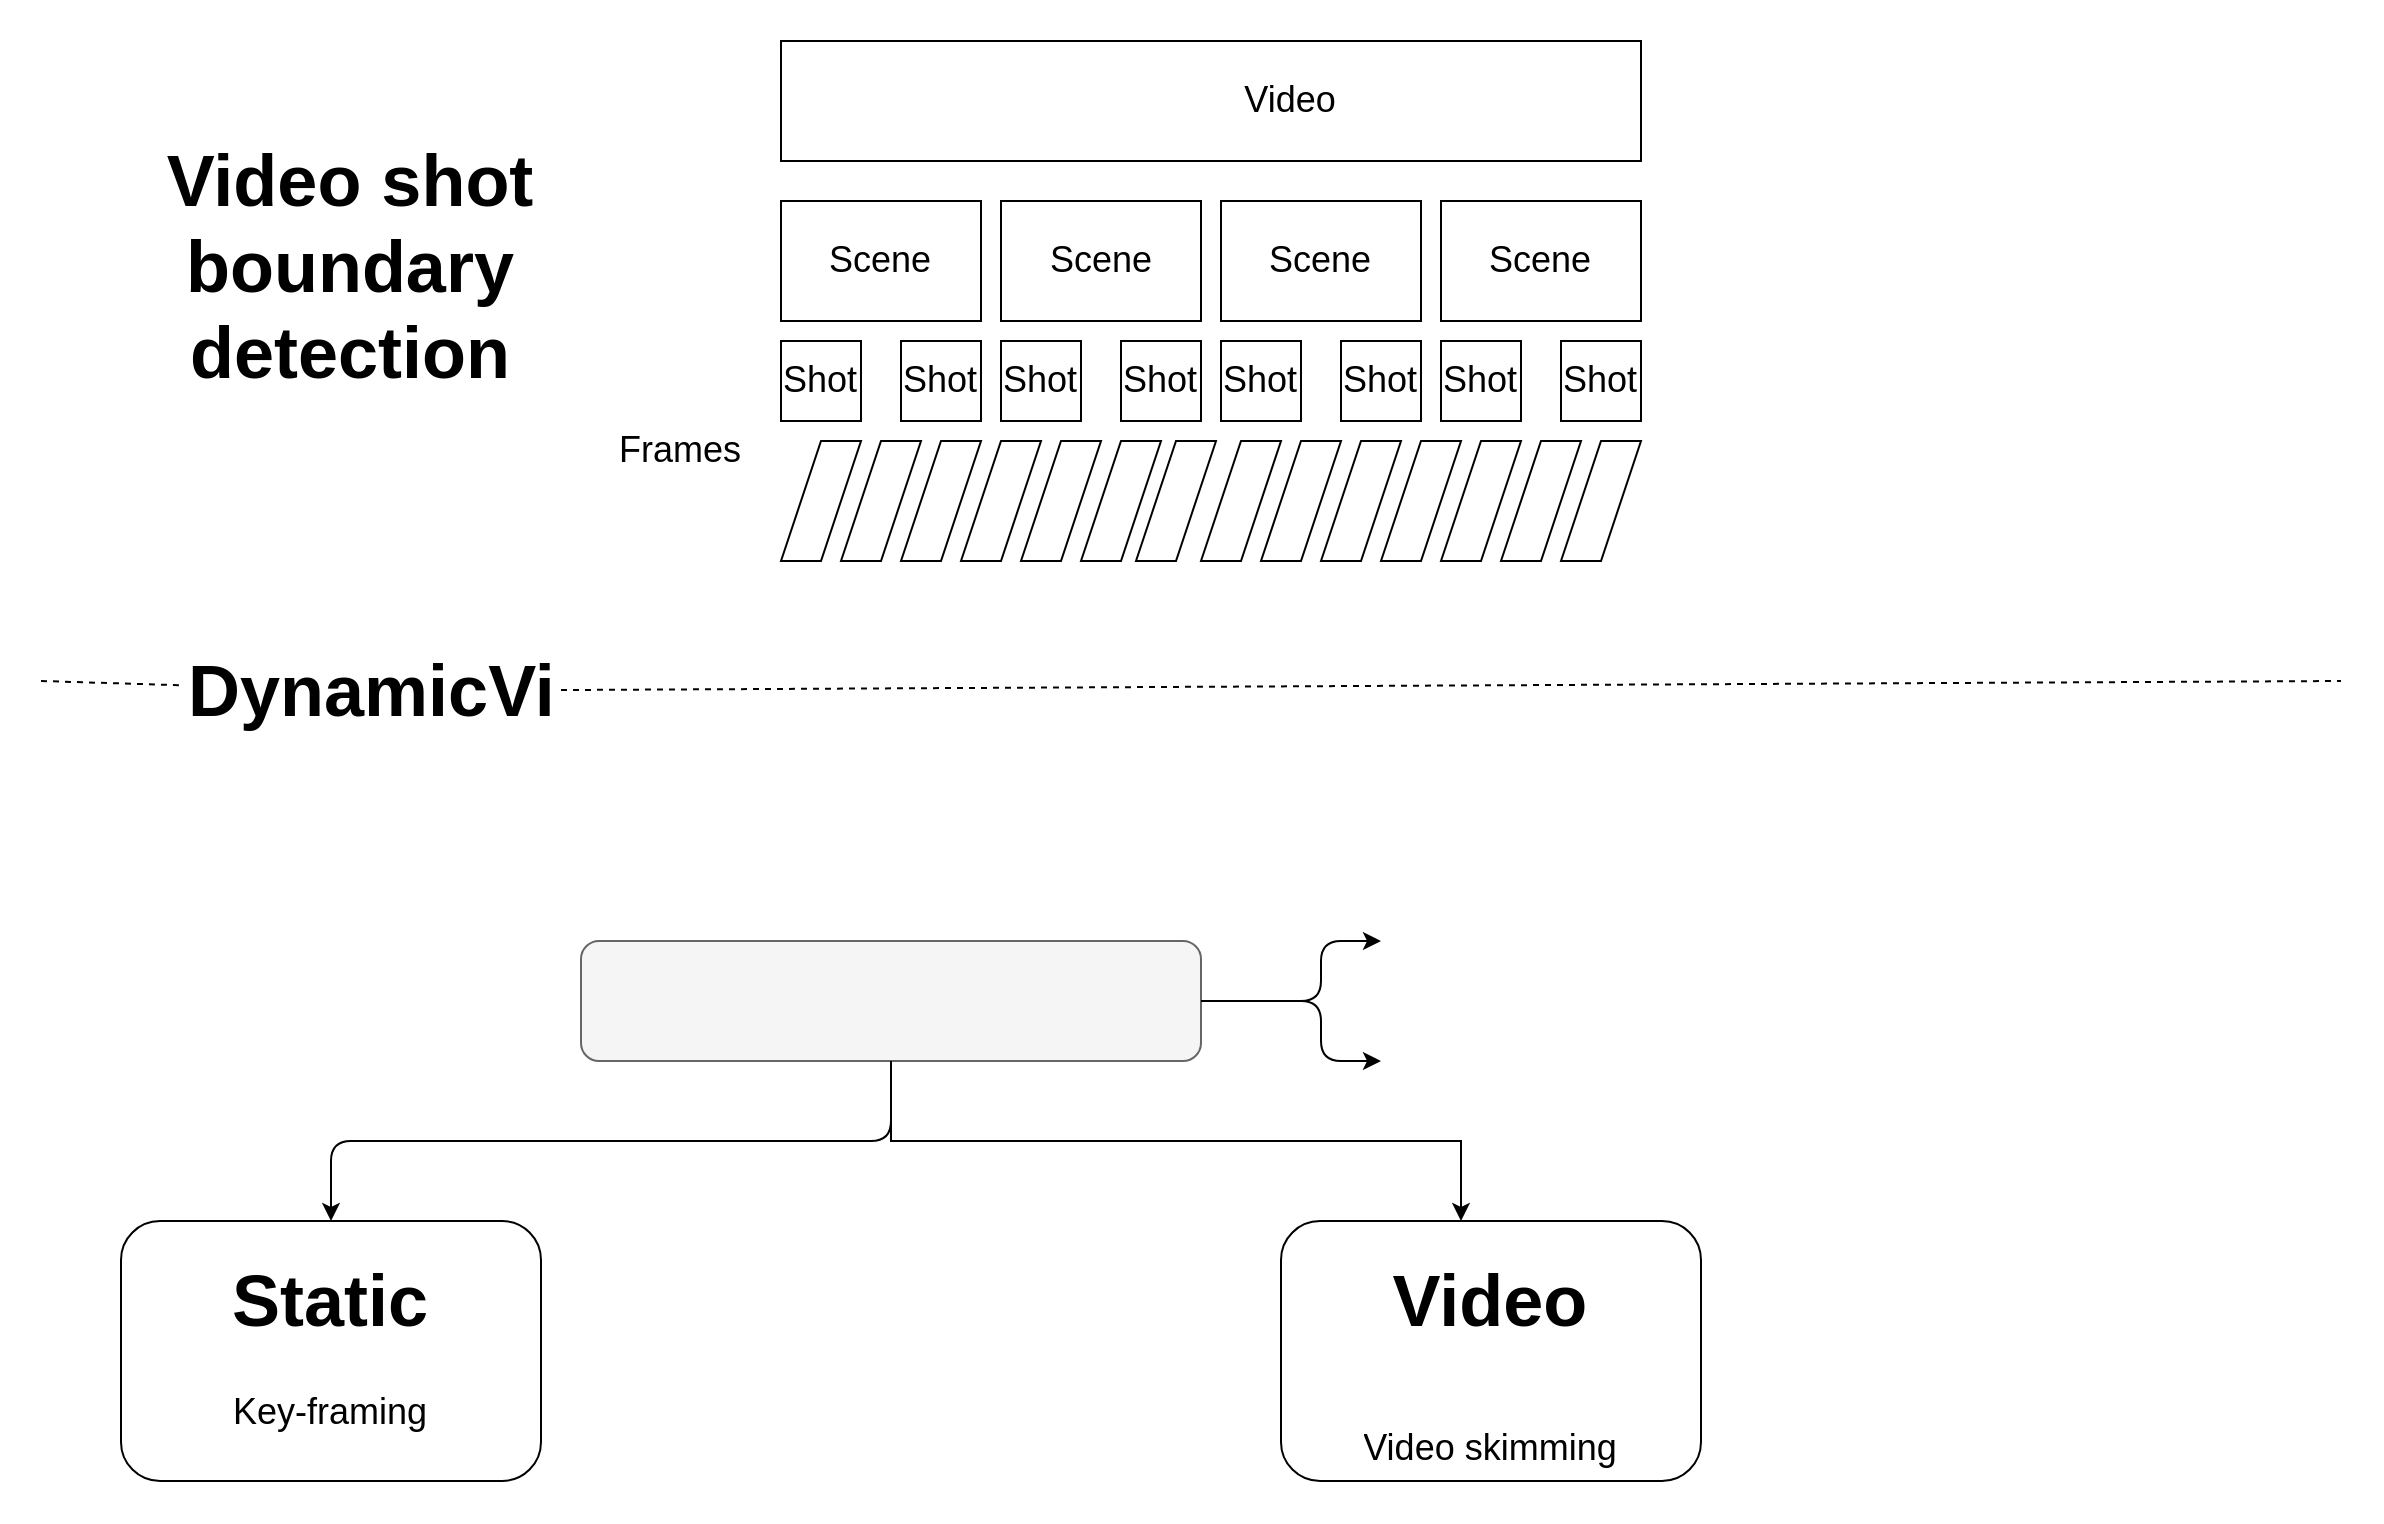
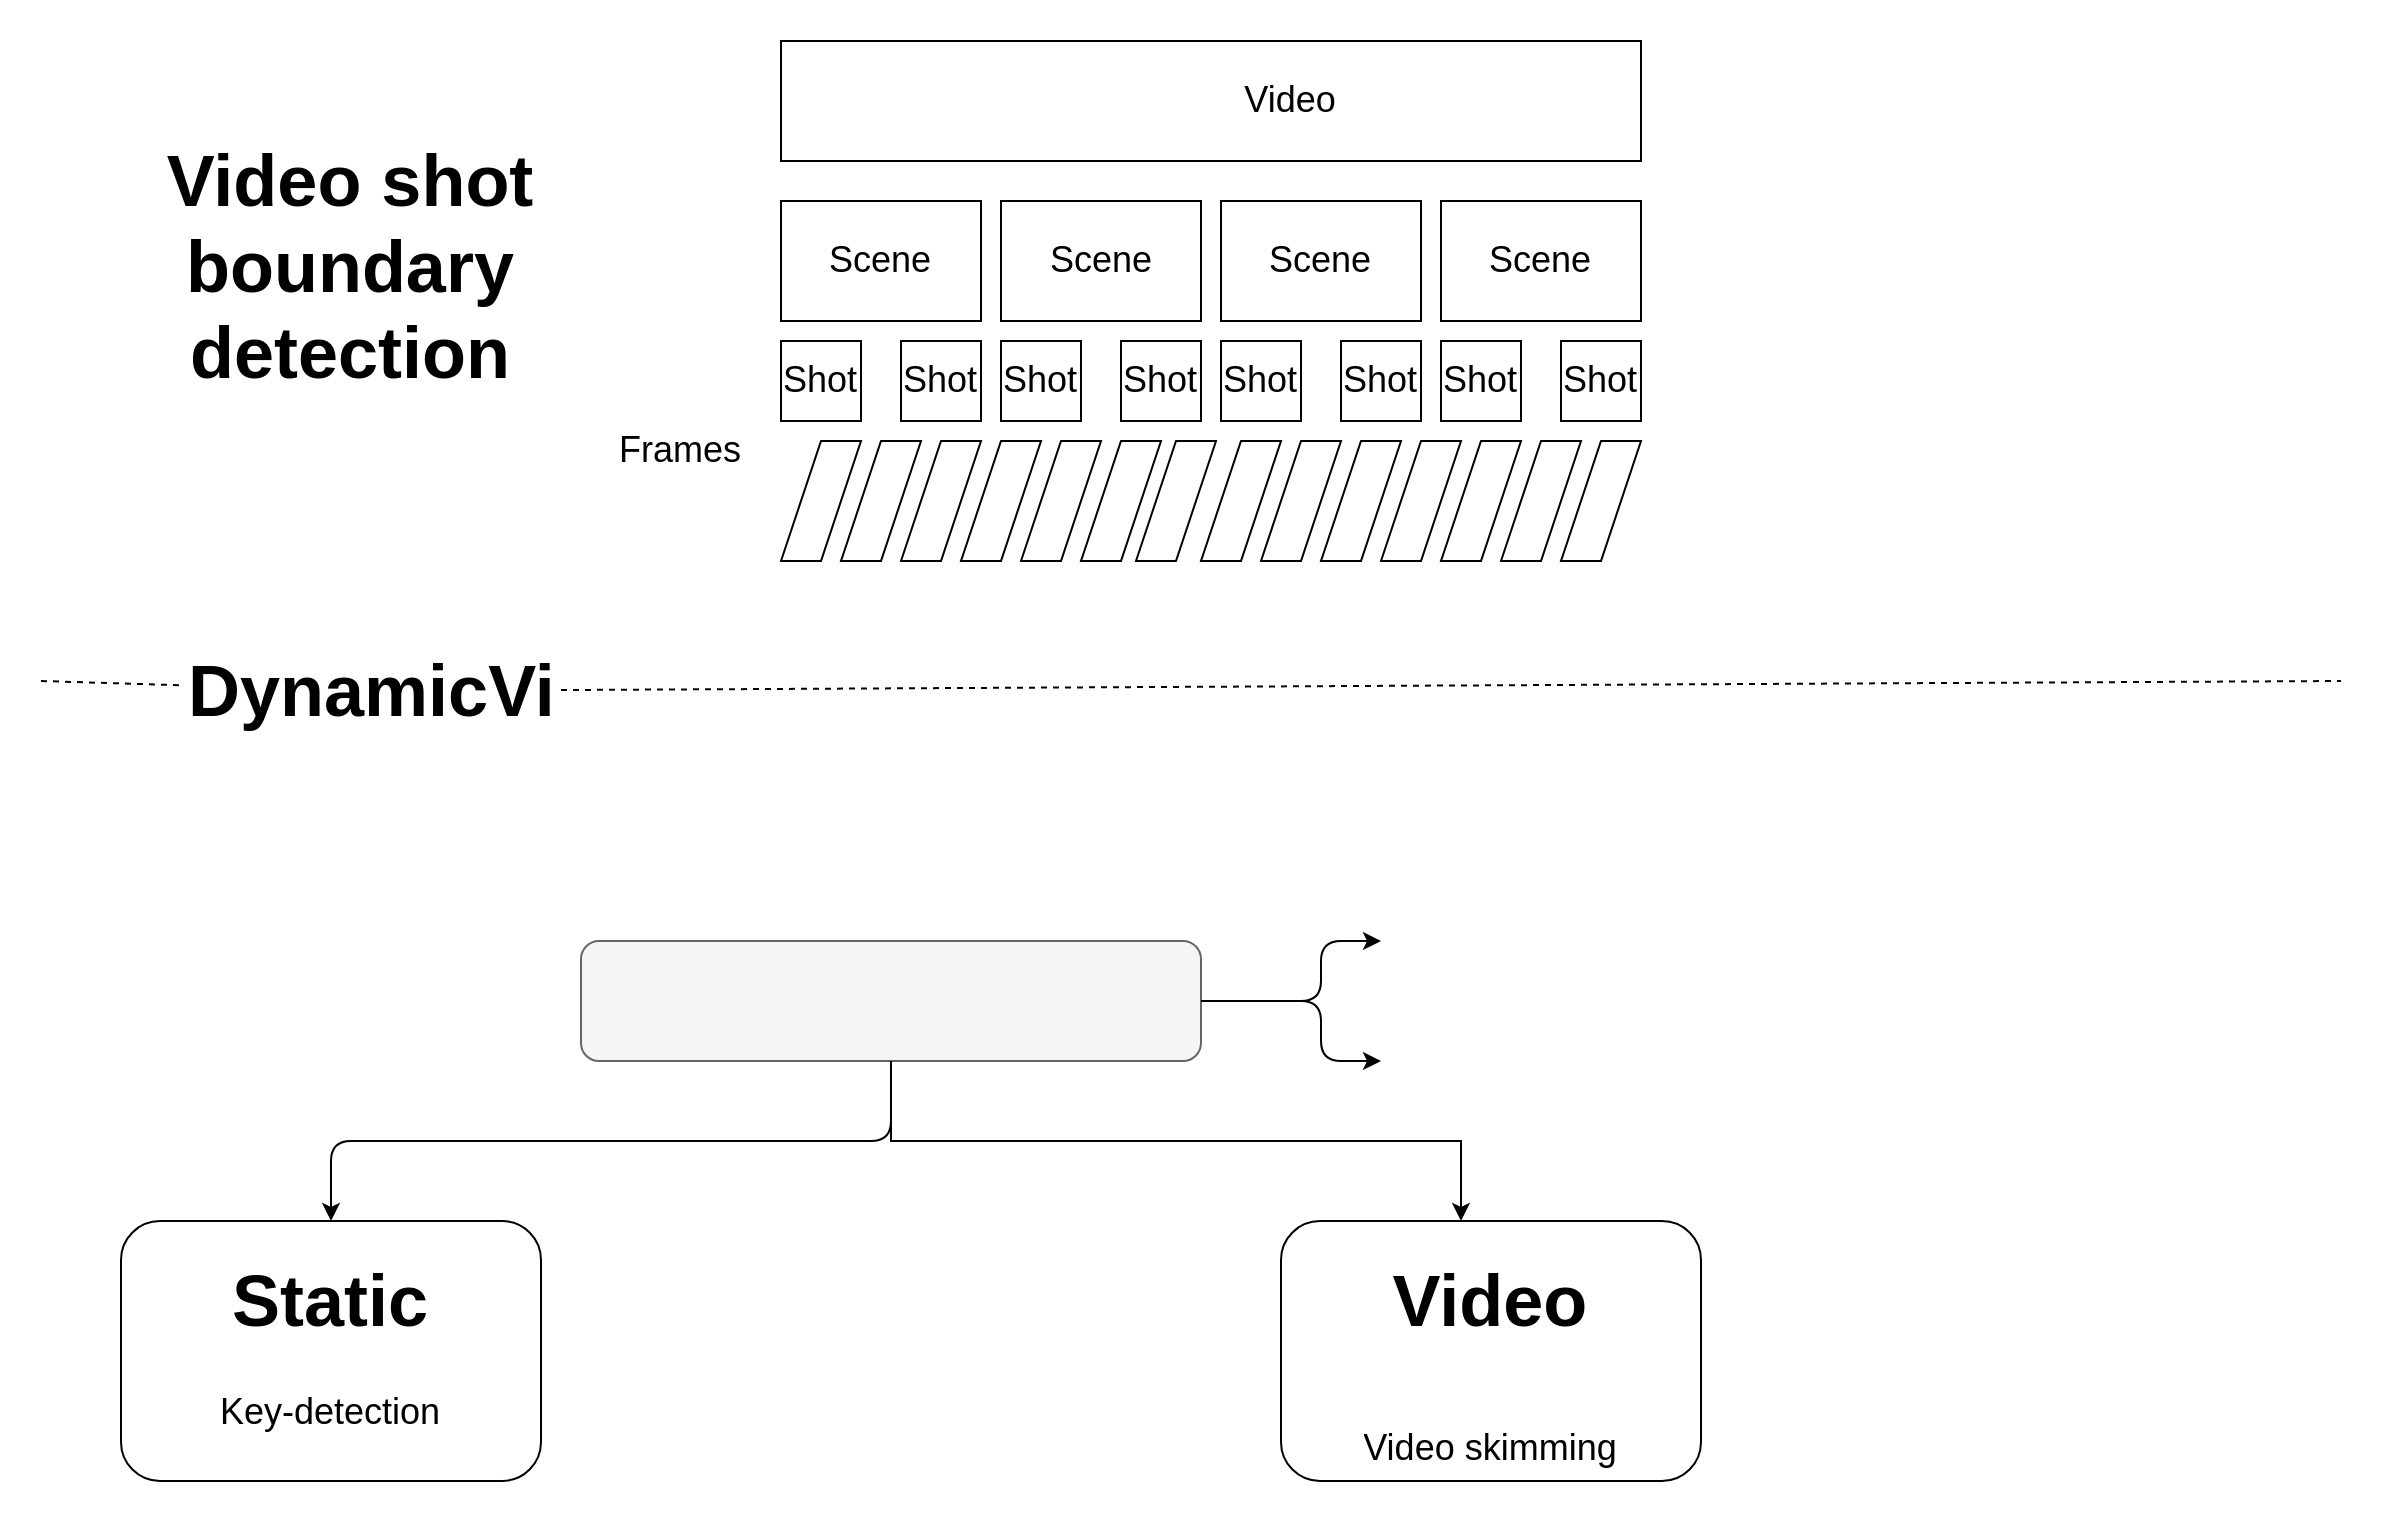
(331, 1254) -> (331, 1254)
